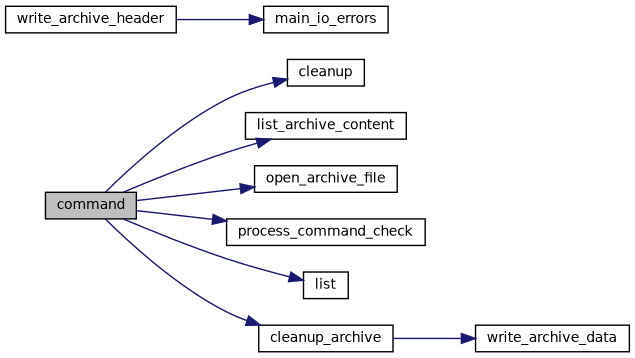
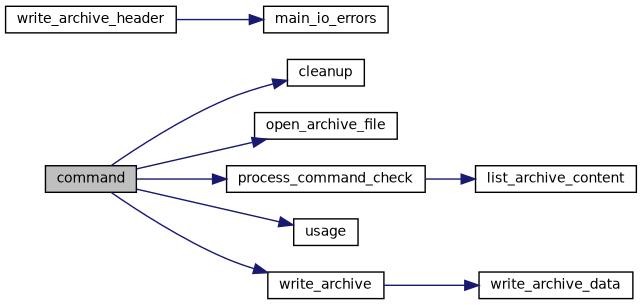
(189, 166) -> (443, 179)
(326, 285) -> (326, 232)
(326, 338) -> (326, 285)
